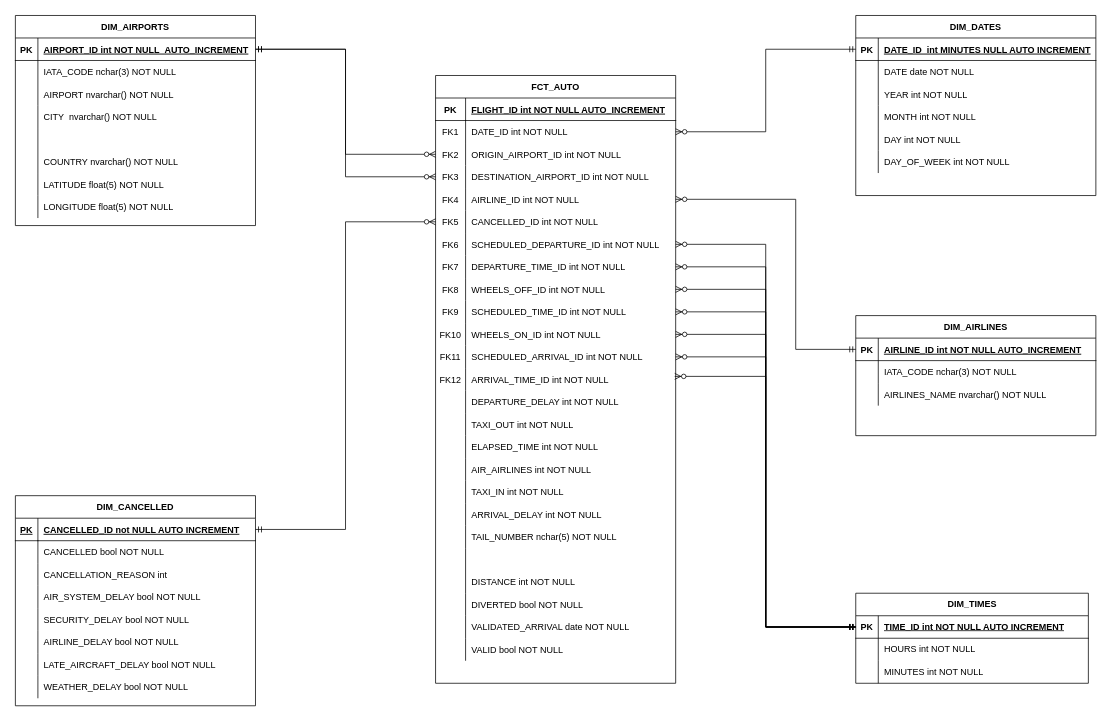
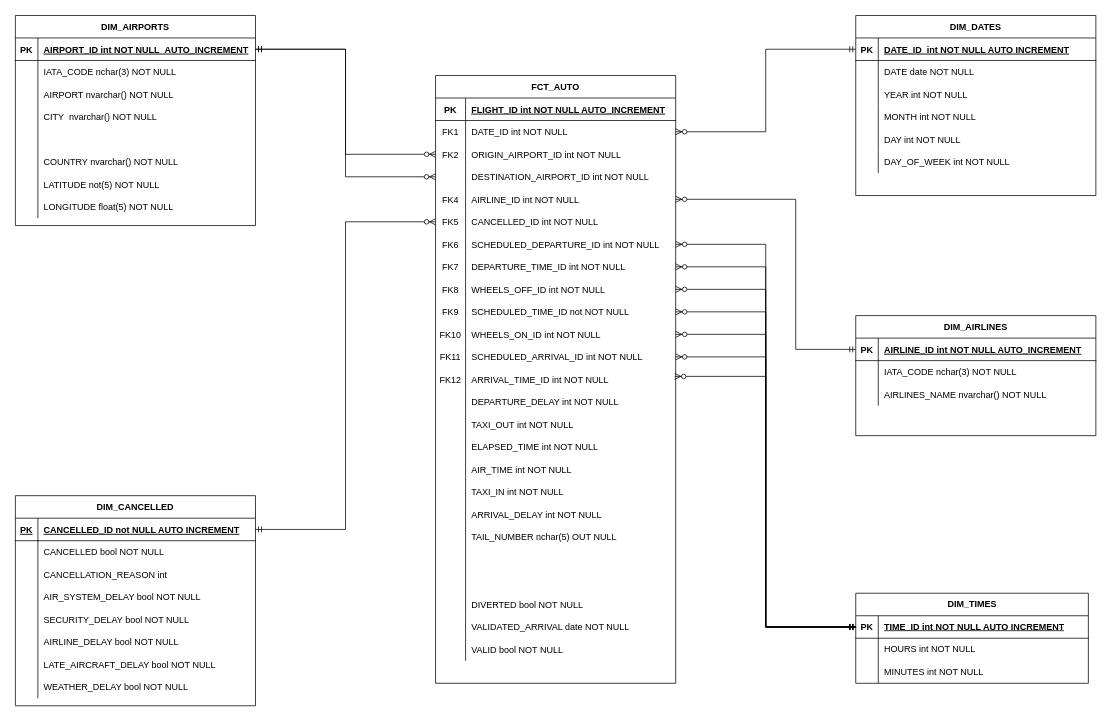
(977, 50) -> (967, 50)
(450, 177) -> none
(104, 185) -> (100, 185)
(543, 312) -> (544, 312)
(529, 470) -> (519, 470)
(541, 537) -> (541, 537)
(570, 582) -> none
